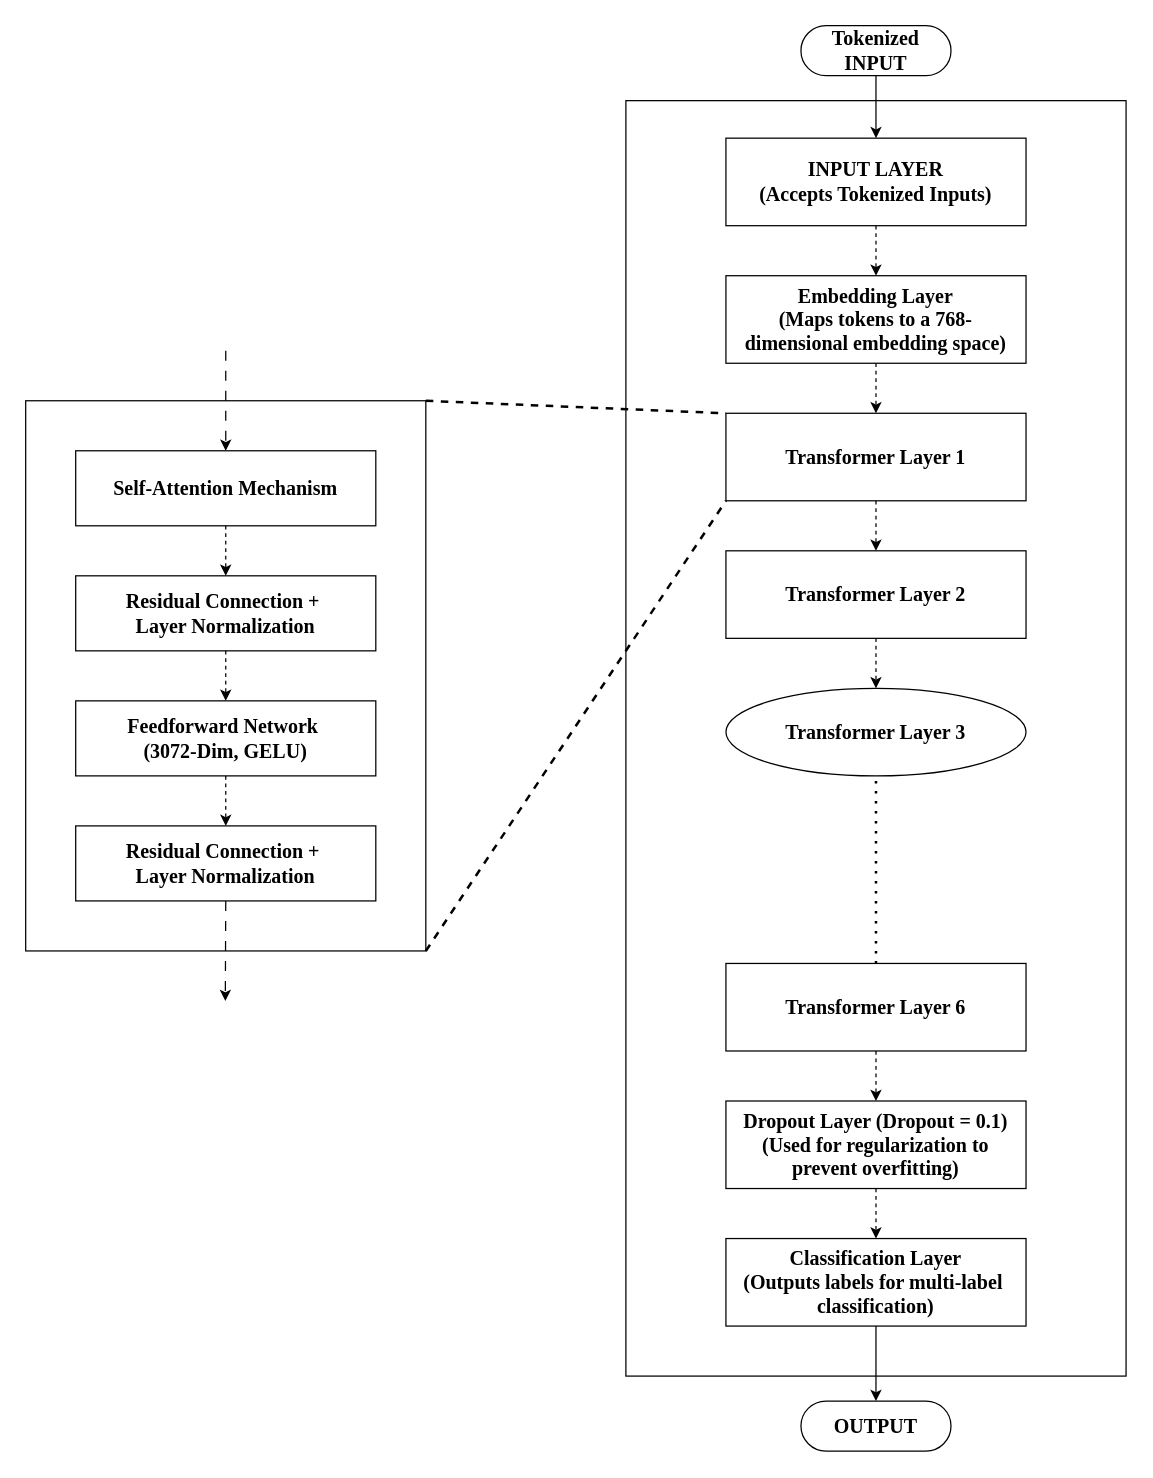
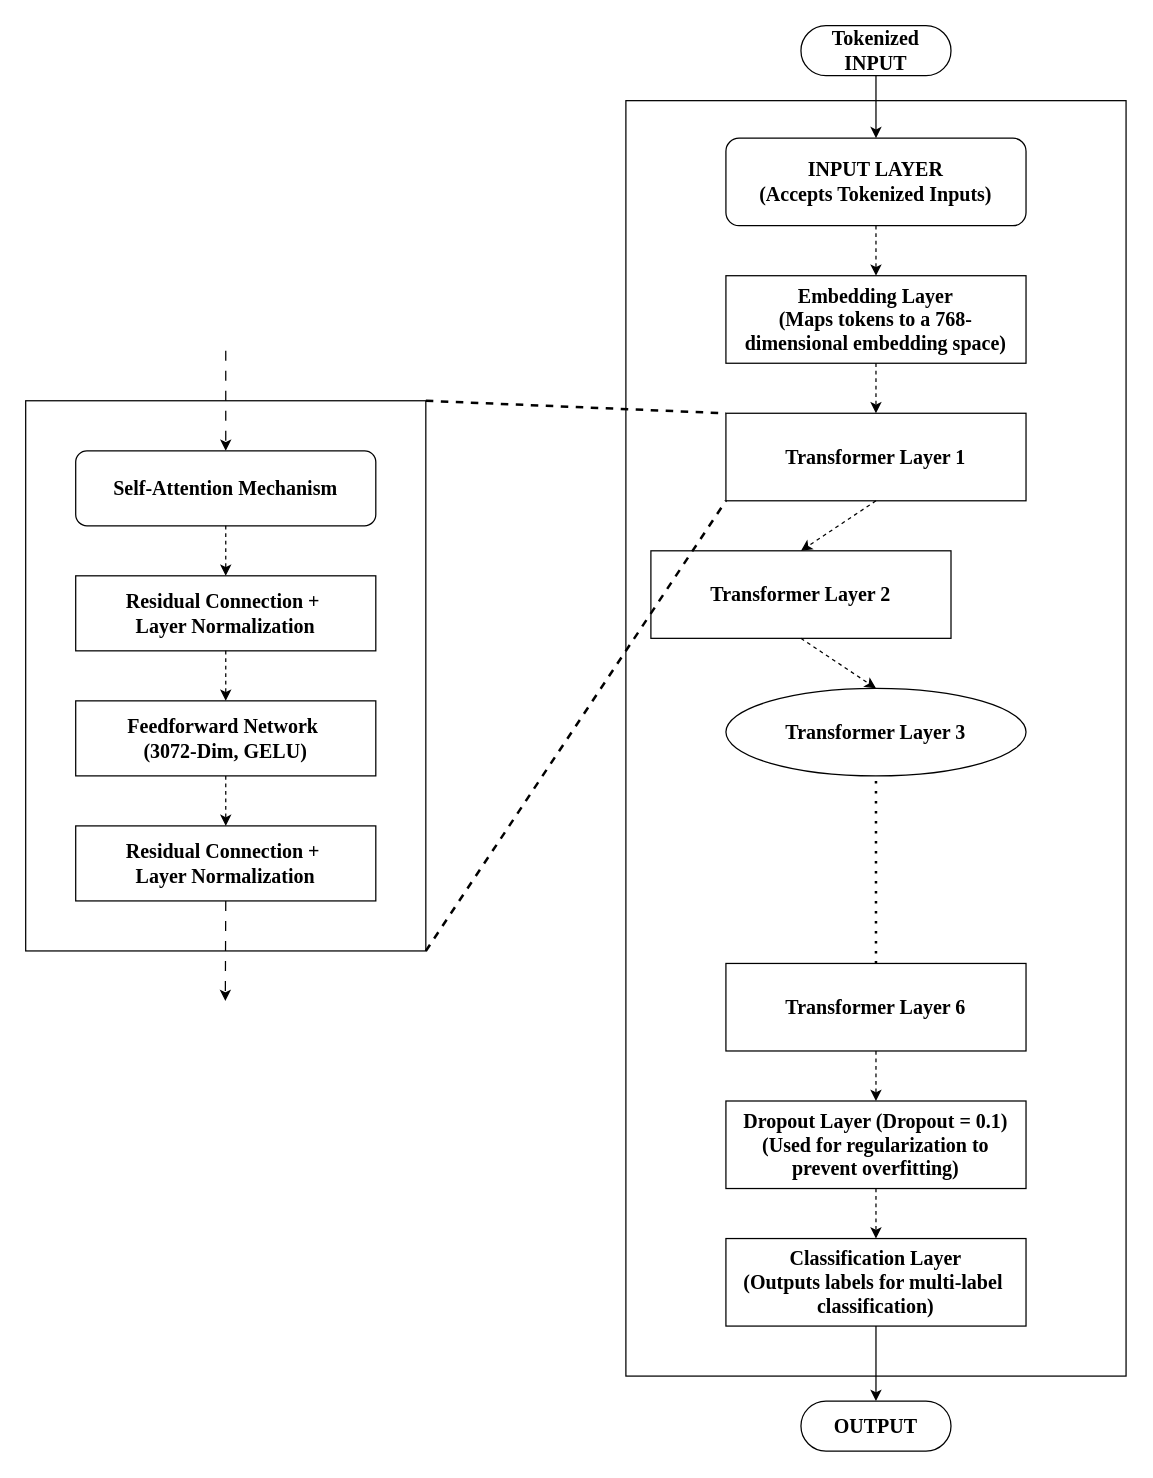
(876, 182) -> (876, 182)
(226, 488) -> (226, 488)
(876, 594) -> (801, 594)
